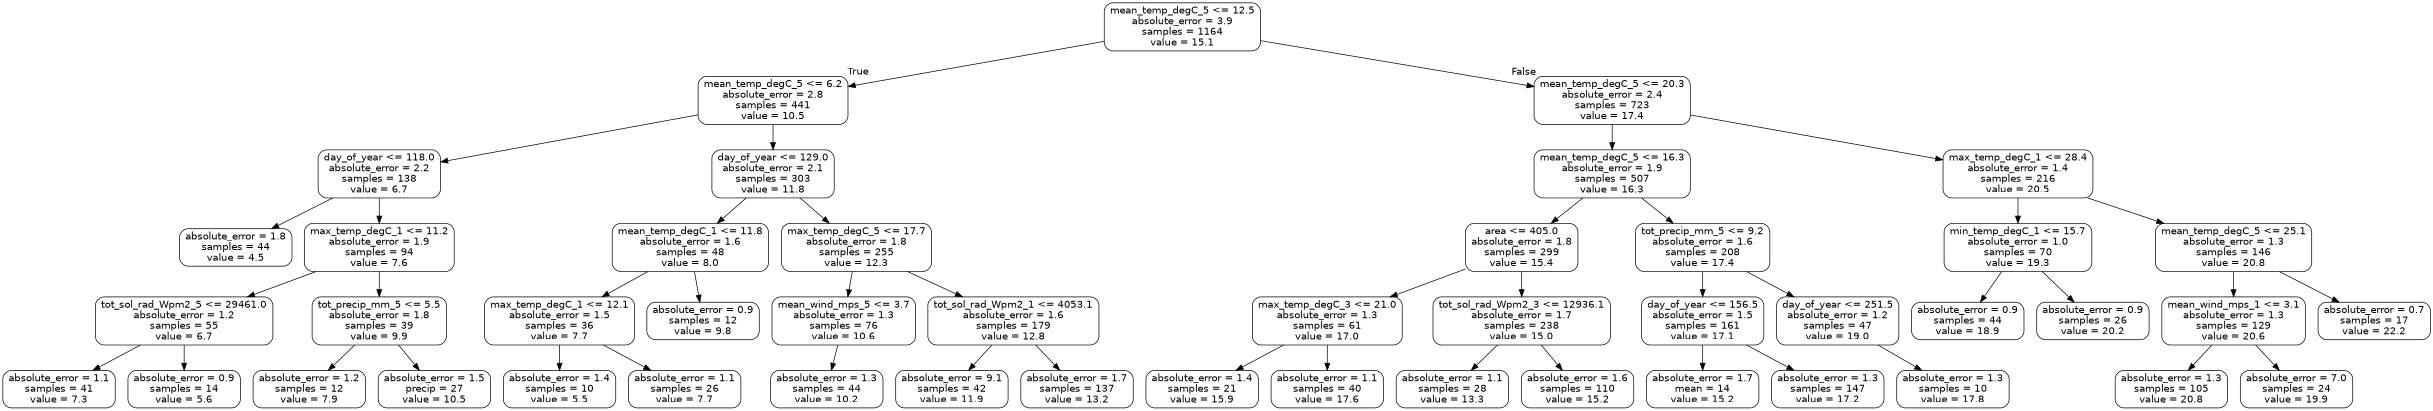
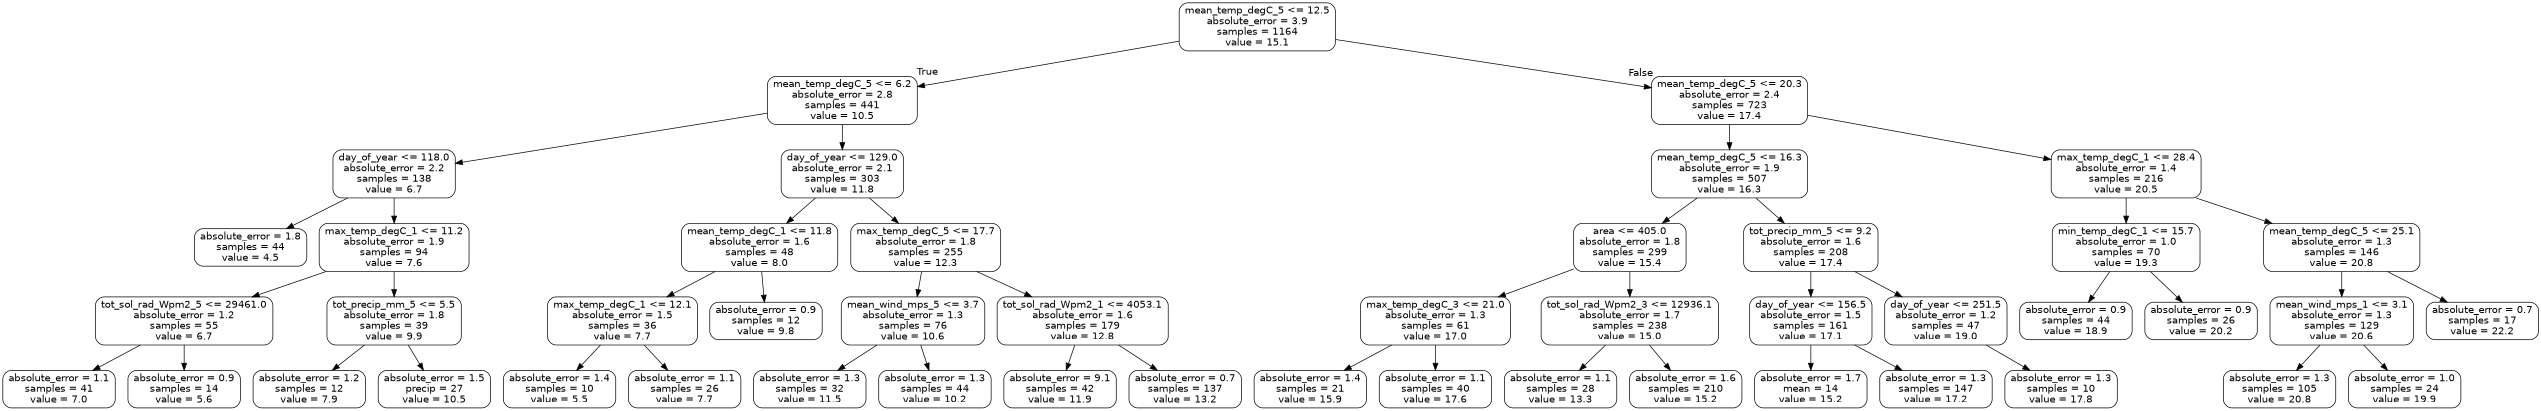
(59, 389) -> (59, 389)
none -> (810, 389)
(1077, 389) -> (1185, 389)
(1578, 389) -> (1686, 389)
(2297, 389) -> (2405, 389)
